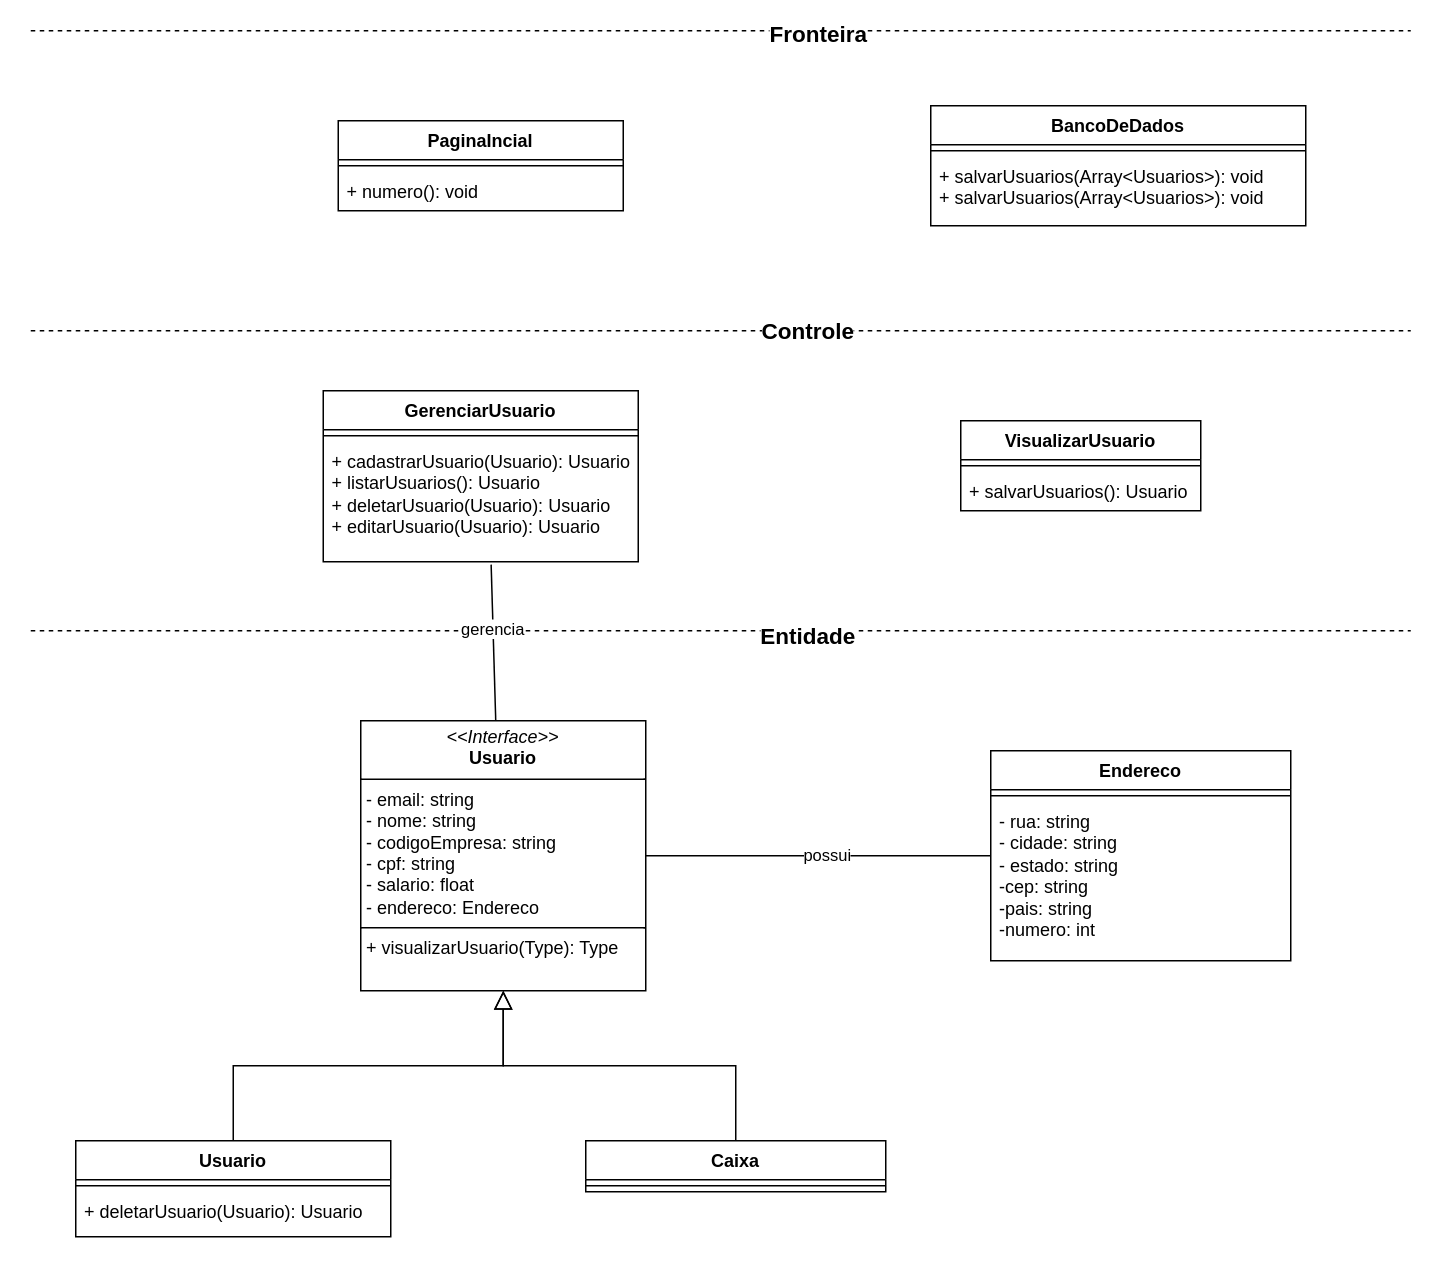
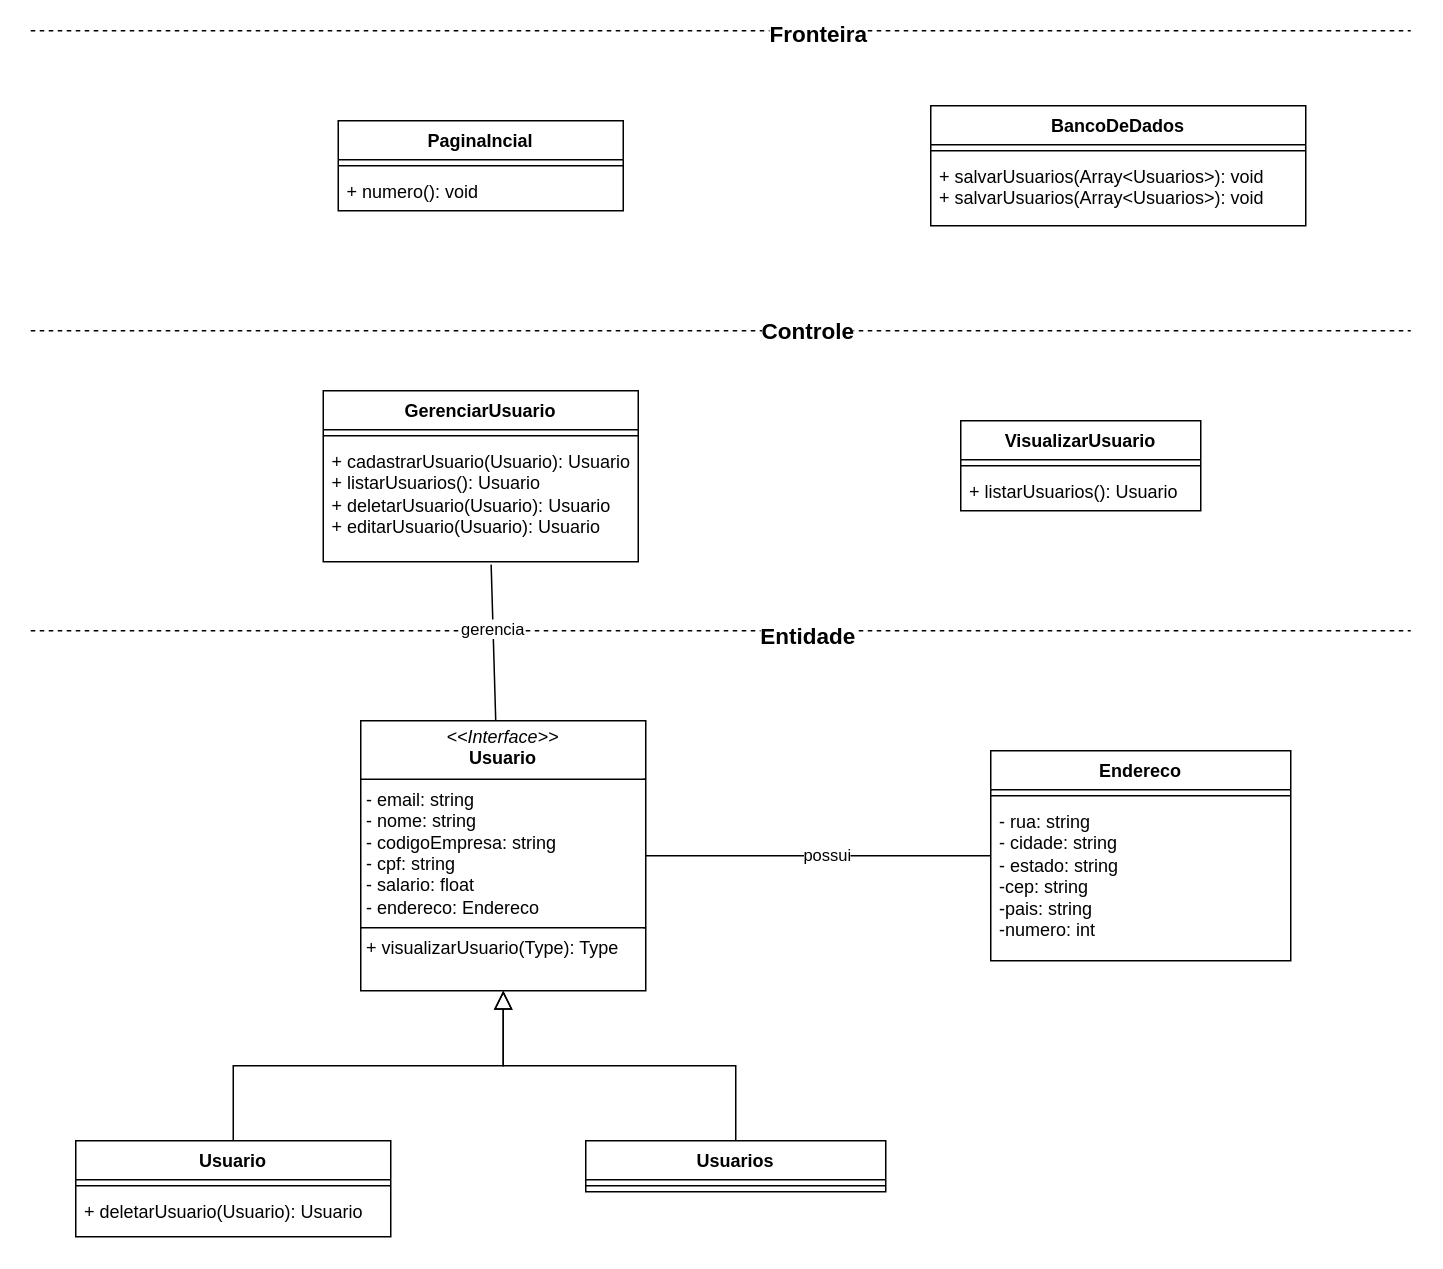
(1082, 504) -> (1082, 504)
(736, 1162) -> (736, 1162)
